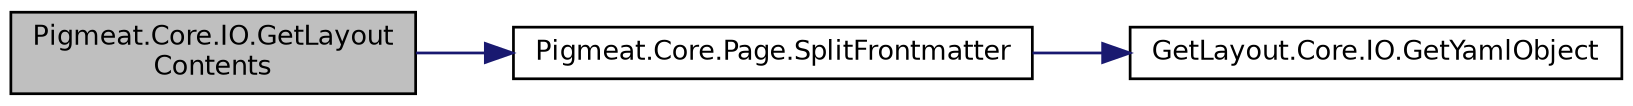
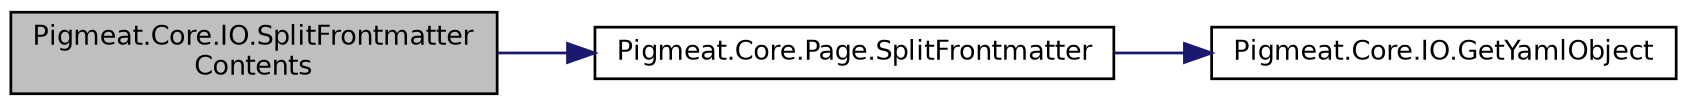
(213, 53) -> (254, 53)
(1376, 53) -> (1444, 53)
